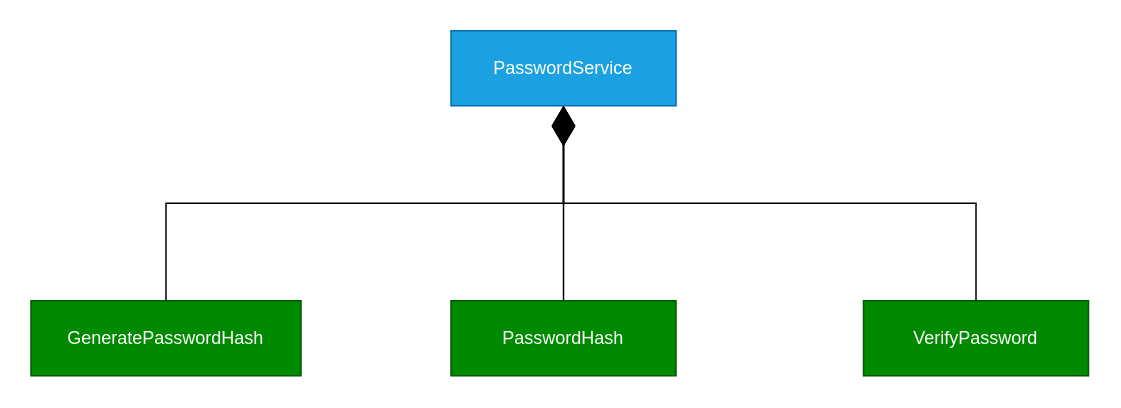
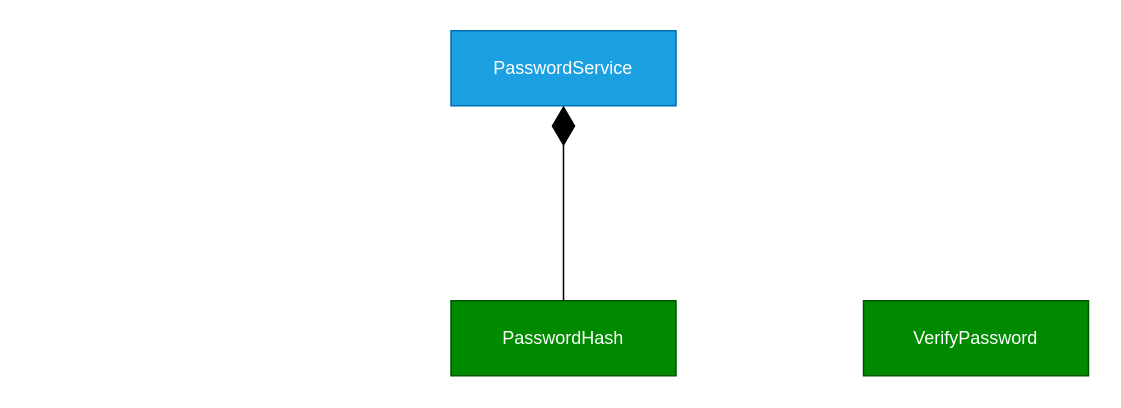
(314, 203) -> none
(820, 203) -> none
(166, 338) -> none
